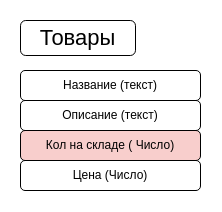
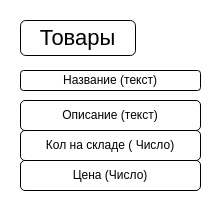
(111, 86) -> (111, 81)
(111, 146) -> (111, 146)
